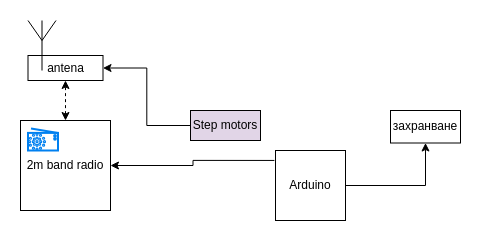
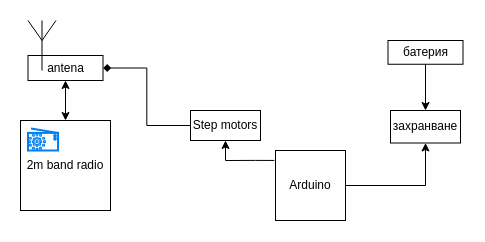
none -> (426, 52)
(111, 68) -> (112, 68)
none -> (426, 85)
(66, 100) -> (66, 100)
(226, 126) -> (226, 126)
(175, 166) -> (226, 154)
